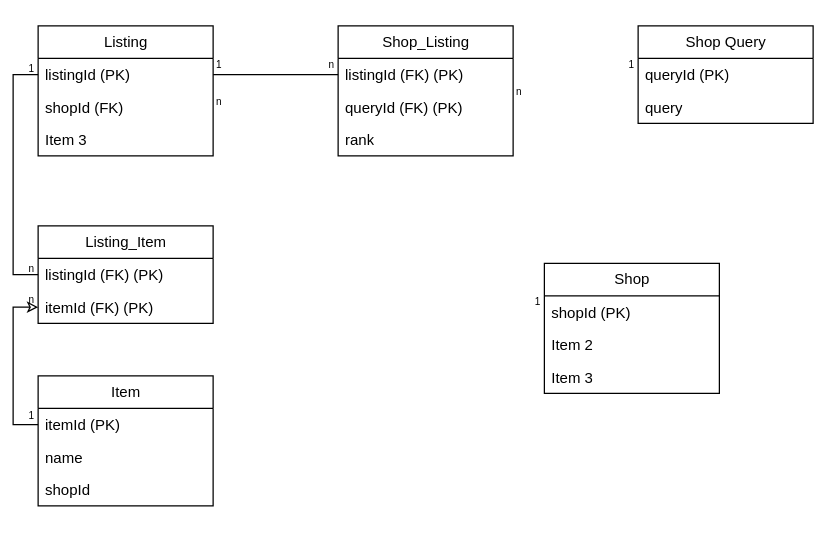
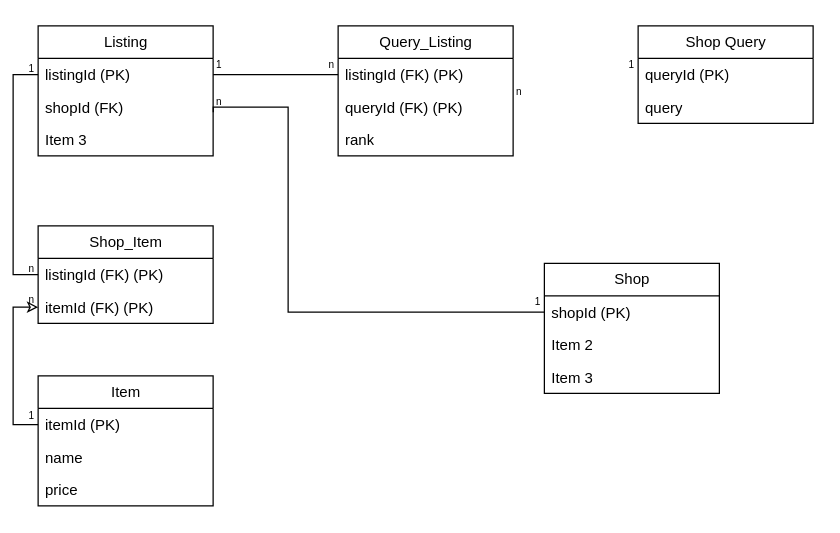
(426, 42) -> (426, 42)
(126, 242) -> (126, 242)
none -> (288, 299)
(71, 491) -> (65, 491)
